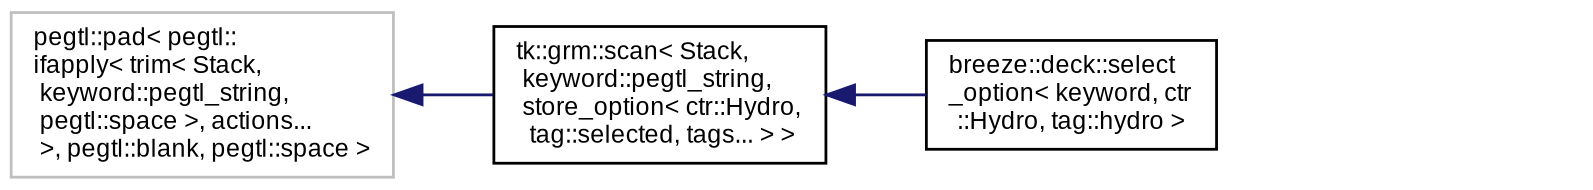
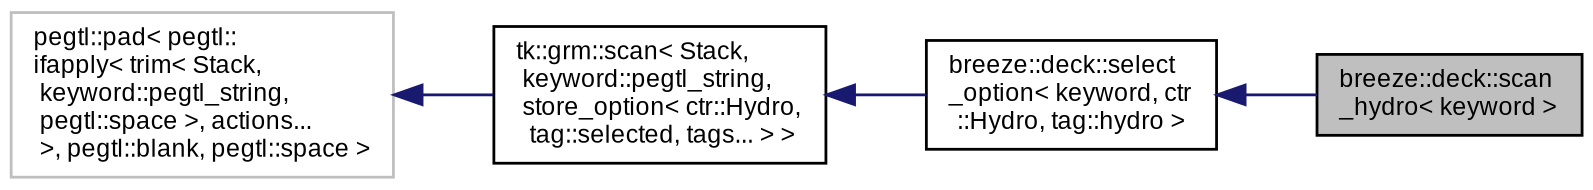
none -> (1450, 95)
